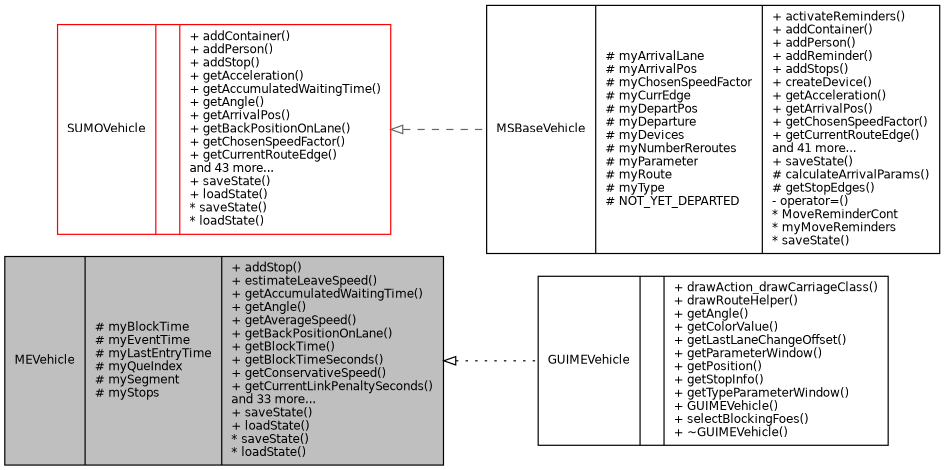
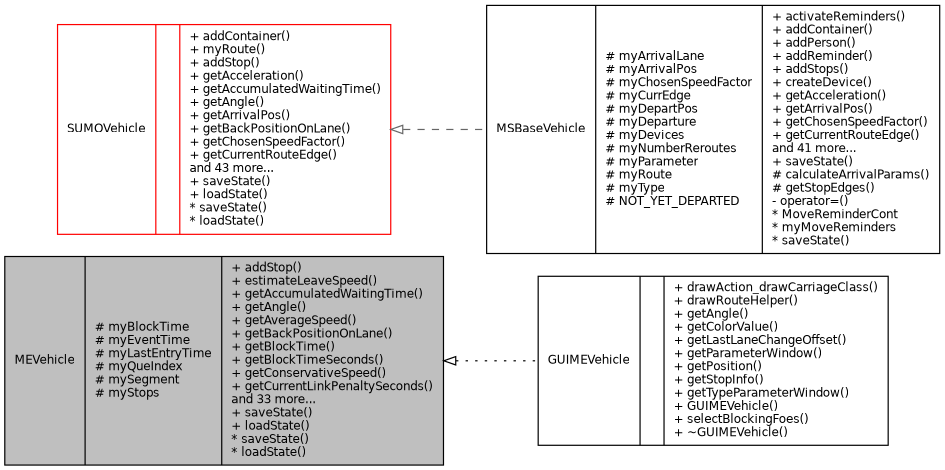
(231, 50) -> (228, 50)
